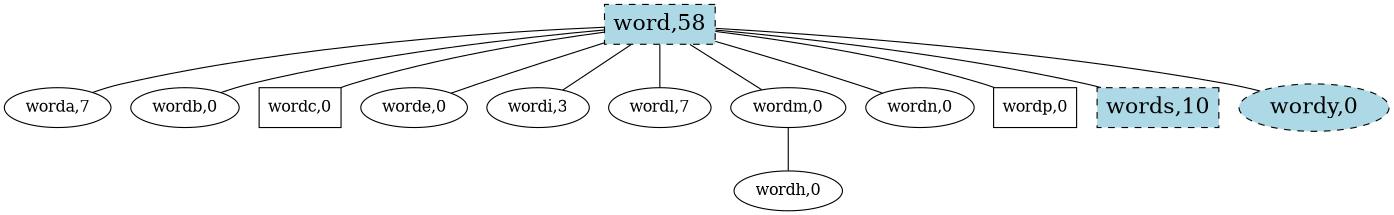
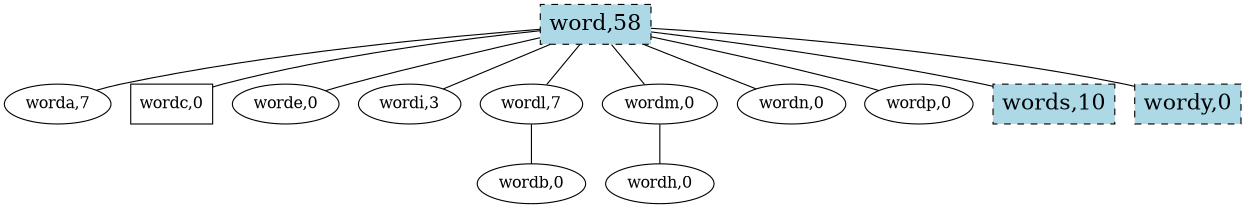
(411, 53) -> (531, 144)
(1035, 108) -> (919, 104)
(1314, 108) -> (1188, 104)
